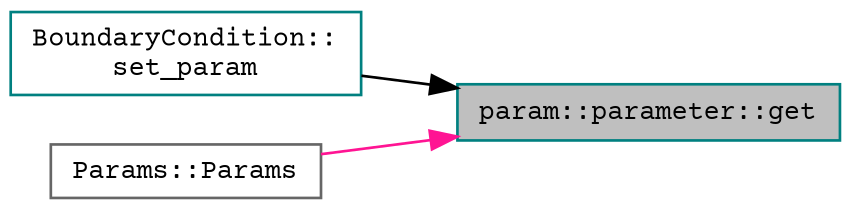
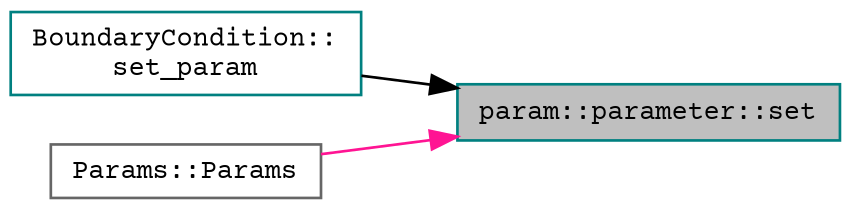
(649, 112) -> (649, 112)
